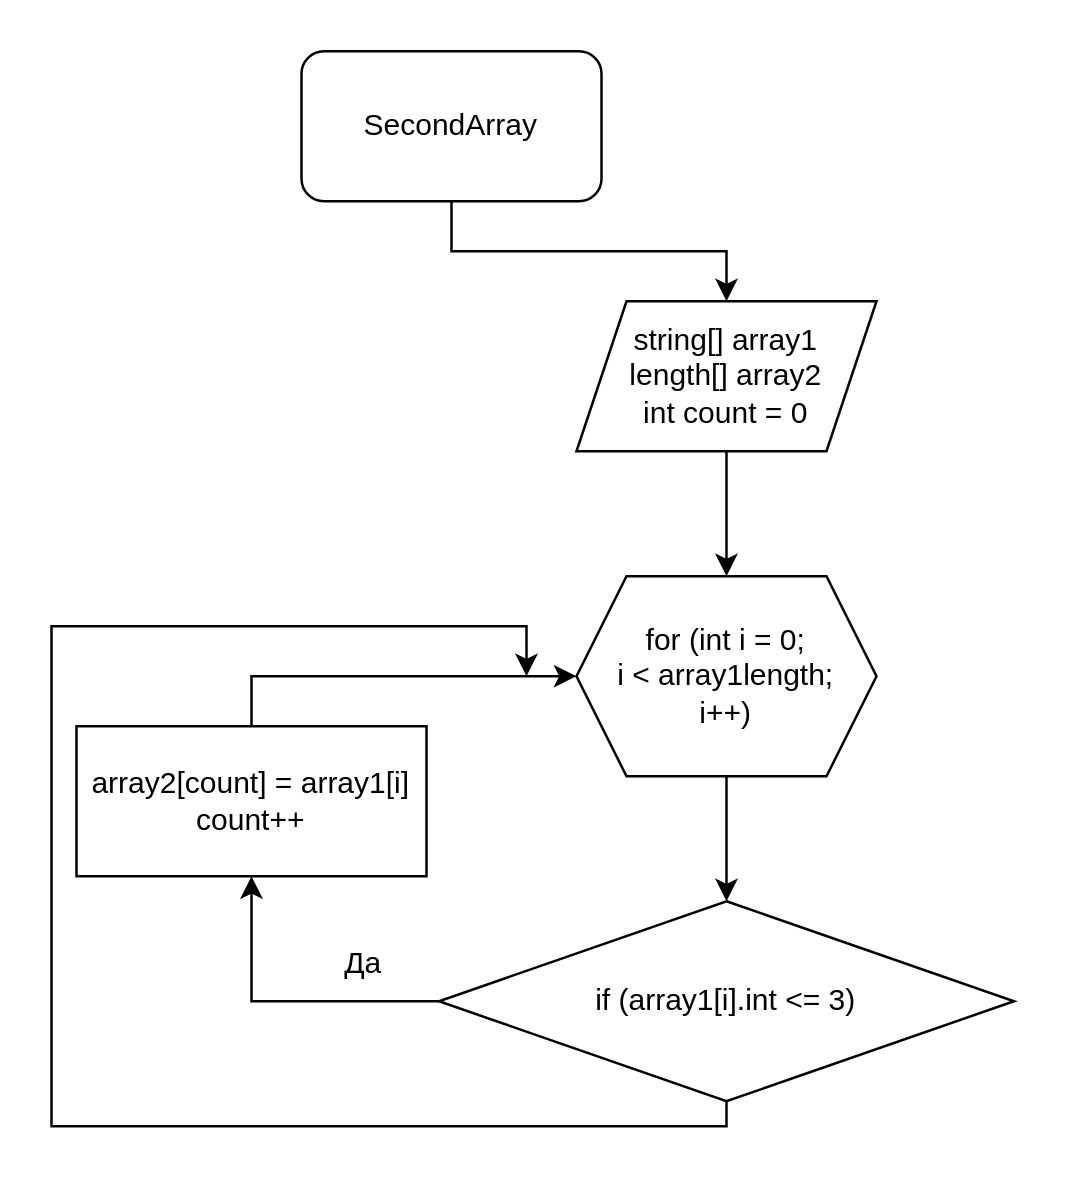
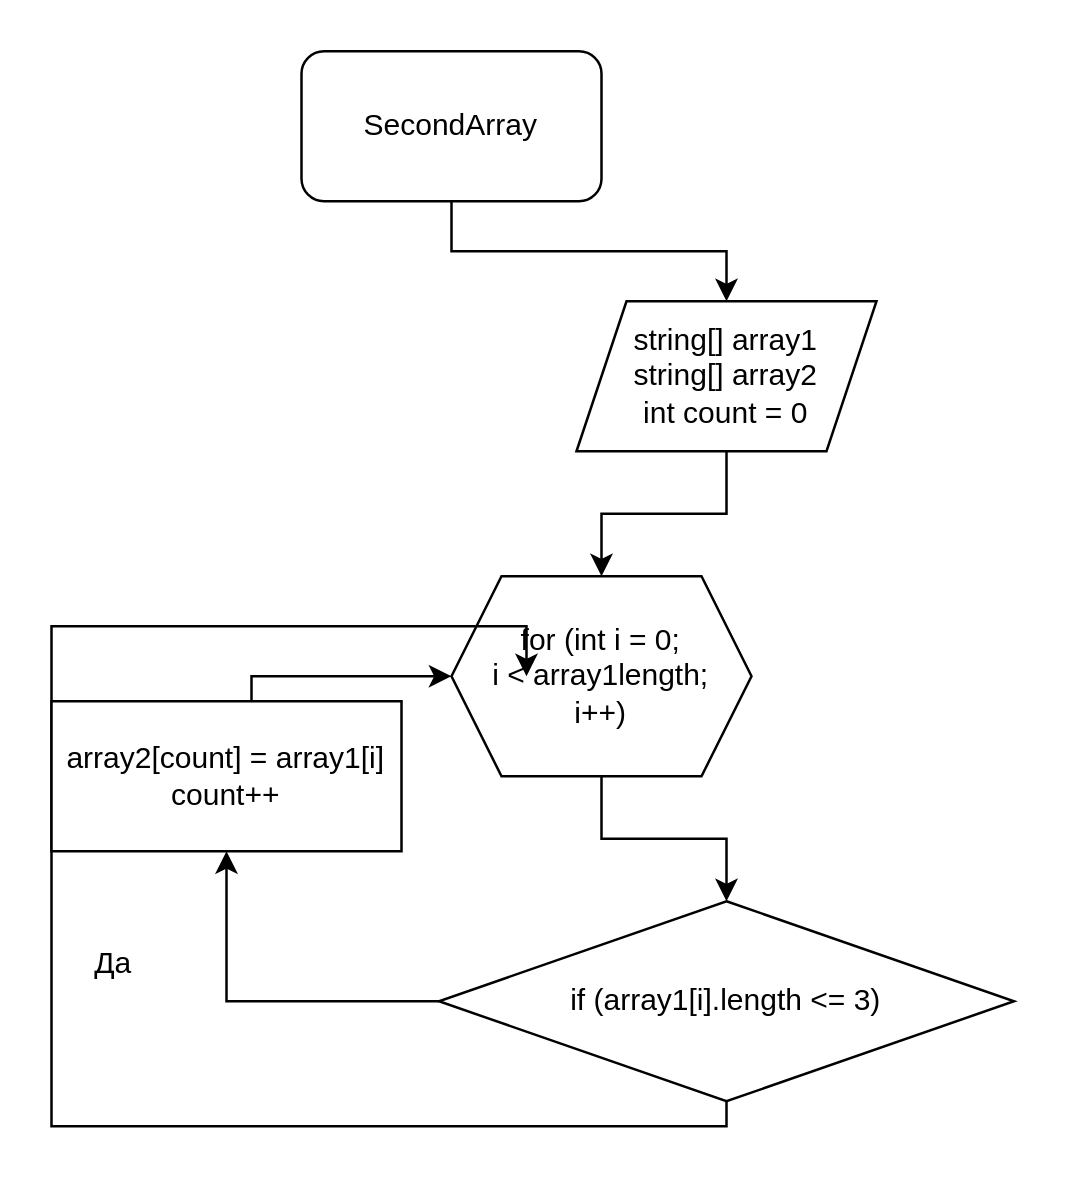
(726, 376) -> (726, 376)
(726, 676) -> (601, 676)
(251, 801) -> (226, 776)
(364, 964) -> (114, 964)
(726, 1001) -> (726, 1001)
